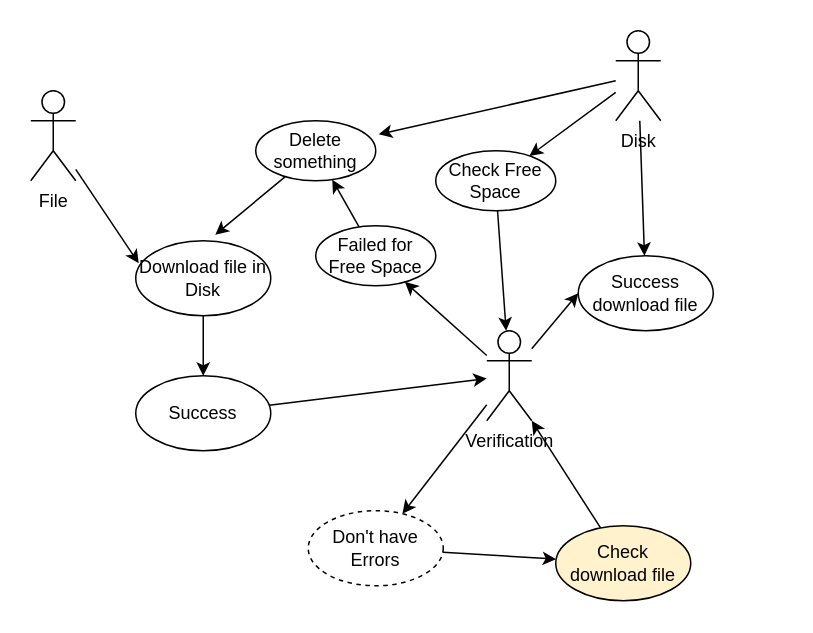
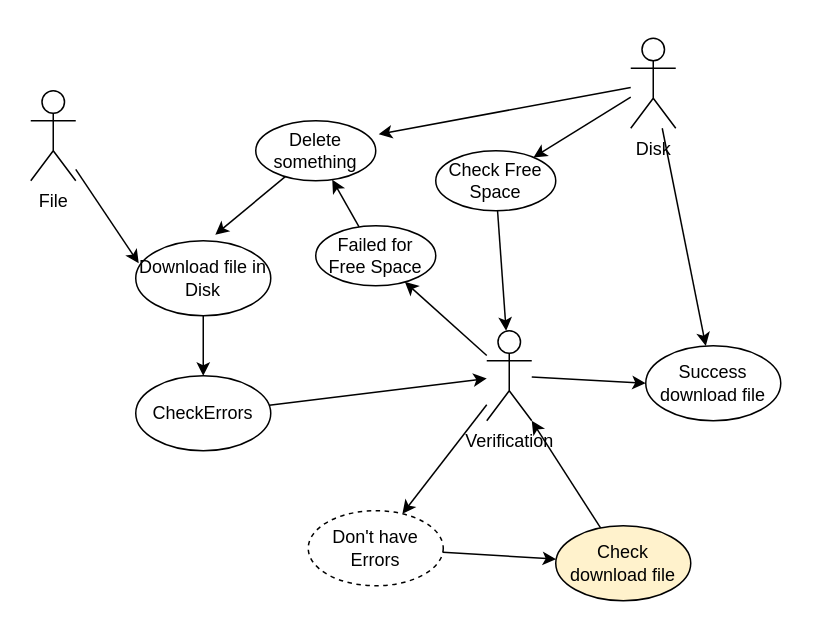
(638, 76) -> (653, 83)
(646, 293) -> (713, 383)
(203, 413) -> (203, 413)
